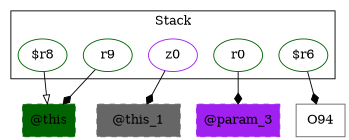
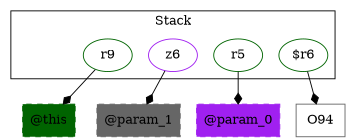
(43, 55) -> none
(173, 55) -> (173, 55)
(238, 55) -> (238, 55)
(139, 120) -> (139, 120)
(238, 120) -> (238, 120)
